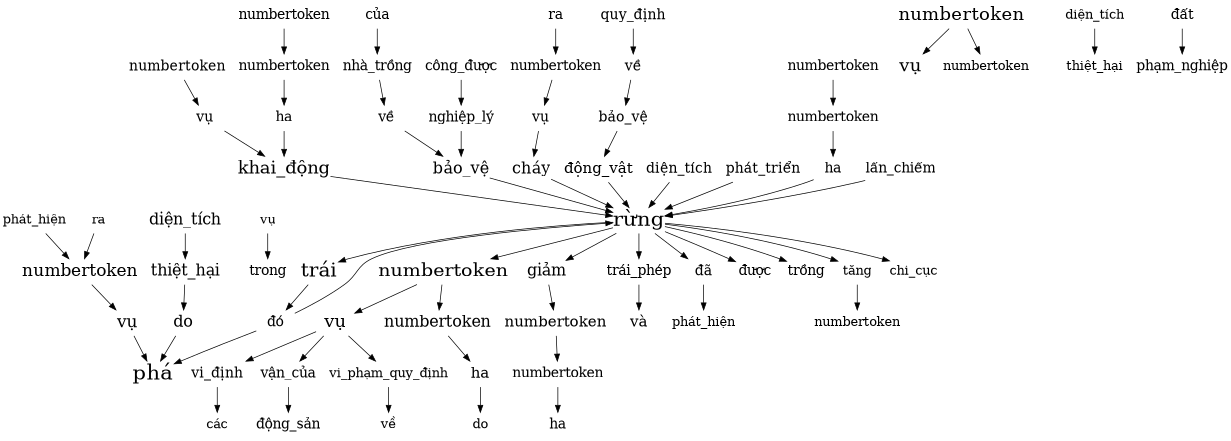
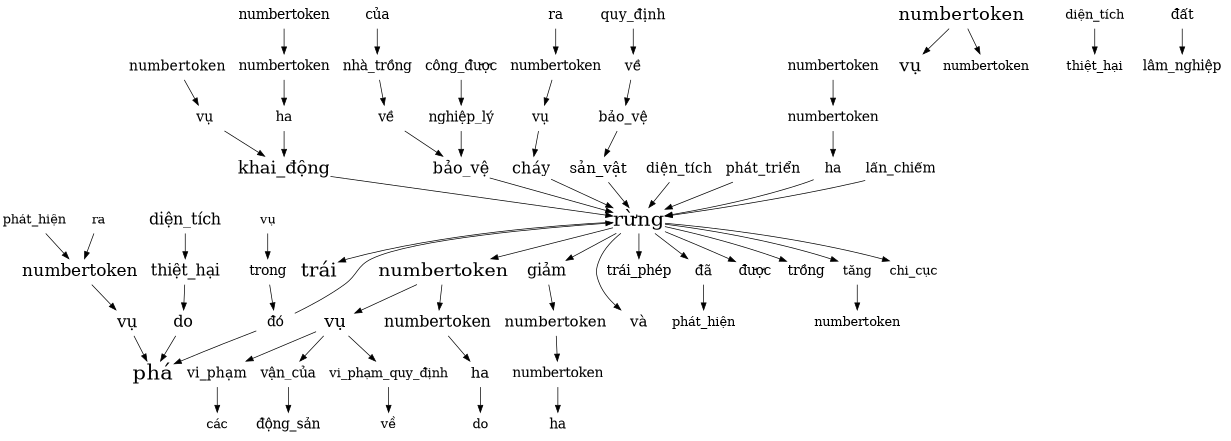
(1182, 67) -> (1182, 67)
(598, 169) -> (598, 169)
(639, 294) -> (597, 268)
(300, 295) -> (271, 294)
(217, 374) -> (217, 374)
